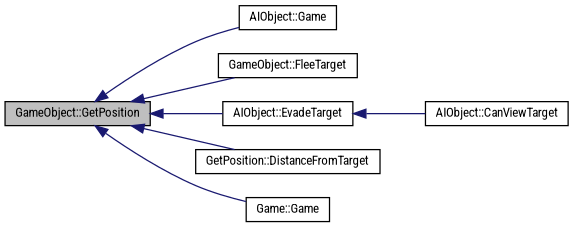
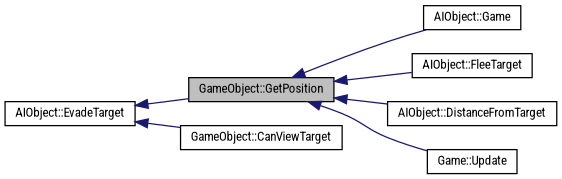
(288, 66) -> (472, 66)
(193, 114) -> (168, 101)
(497, 114) -> (261, 138)
(288, 162) -> (472, 114)
(288, 210) -> (472, 162)
